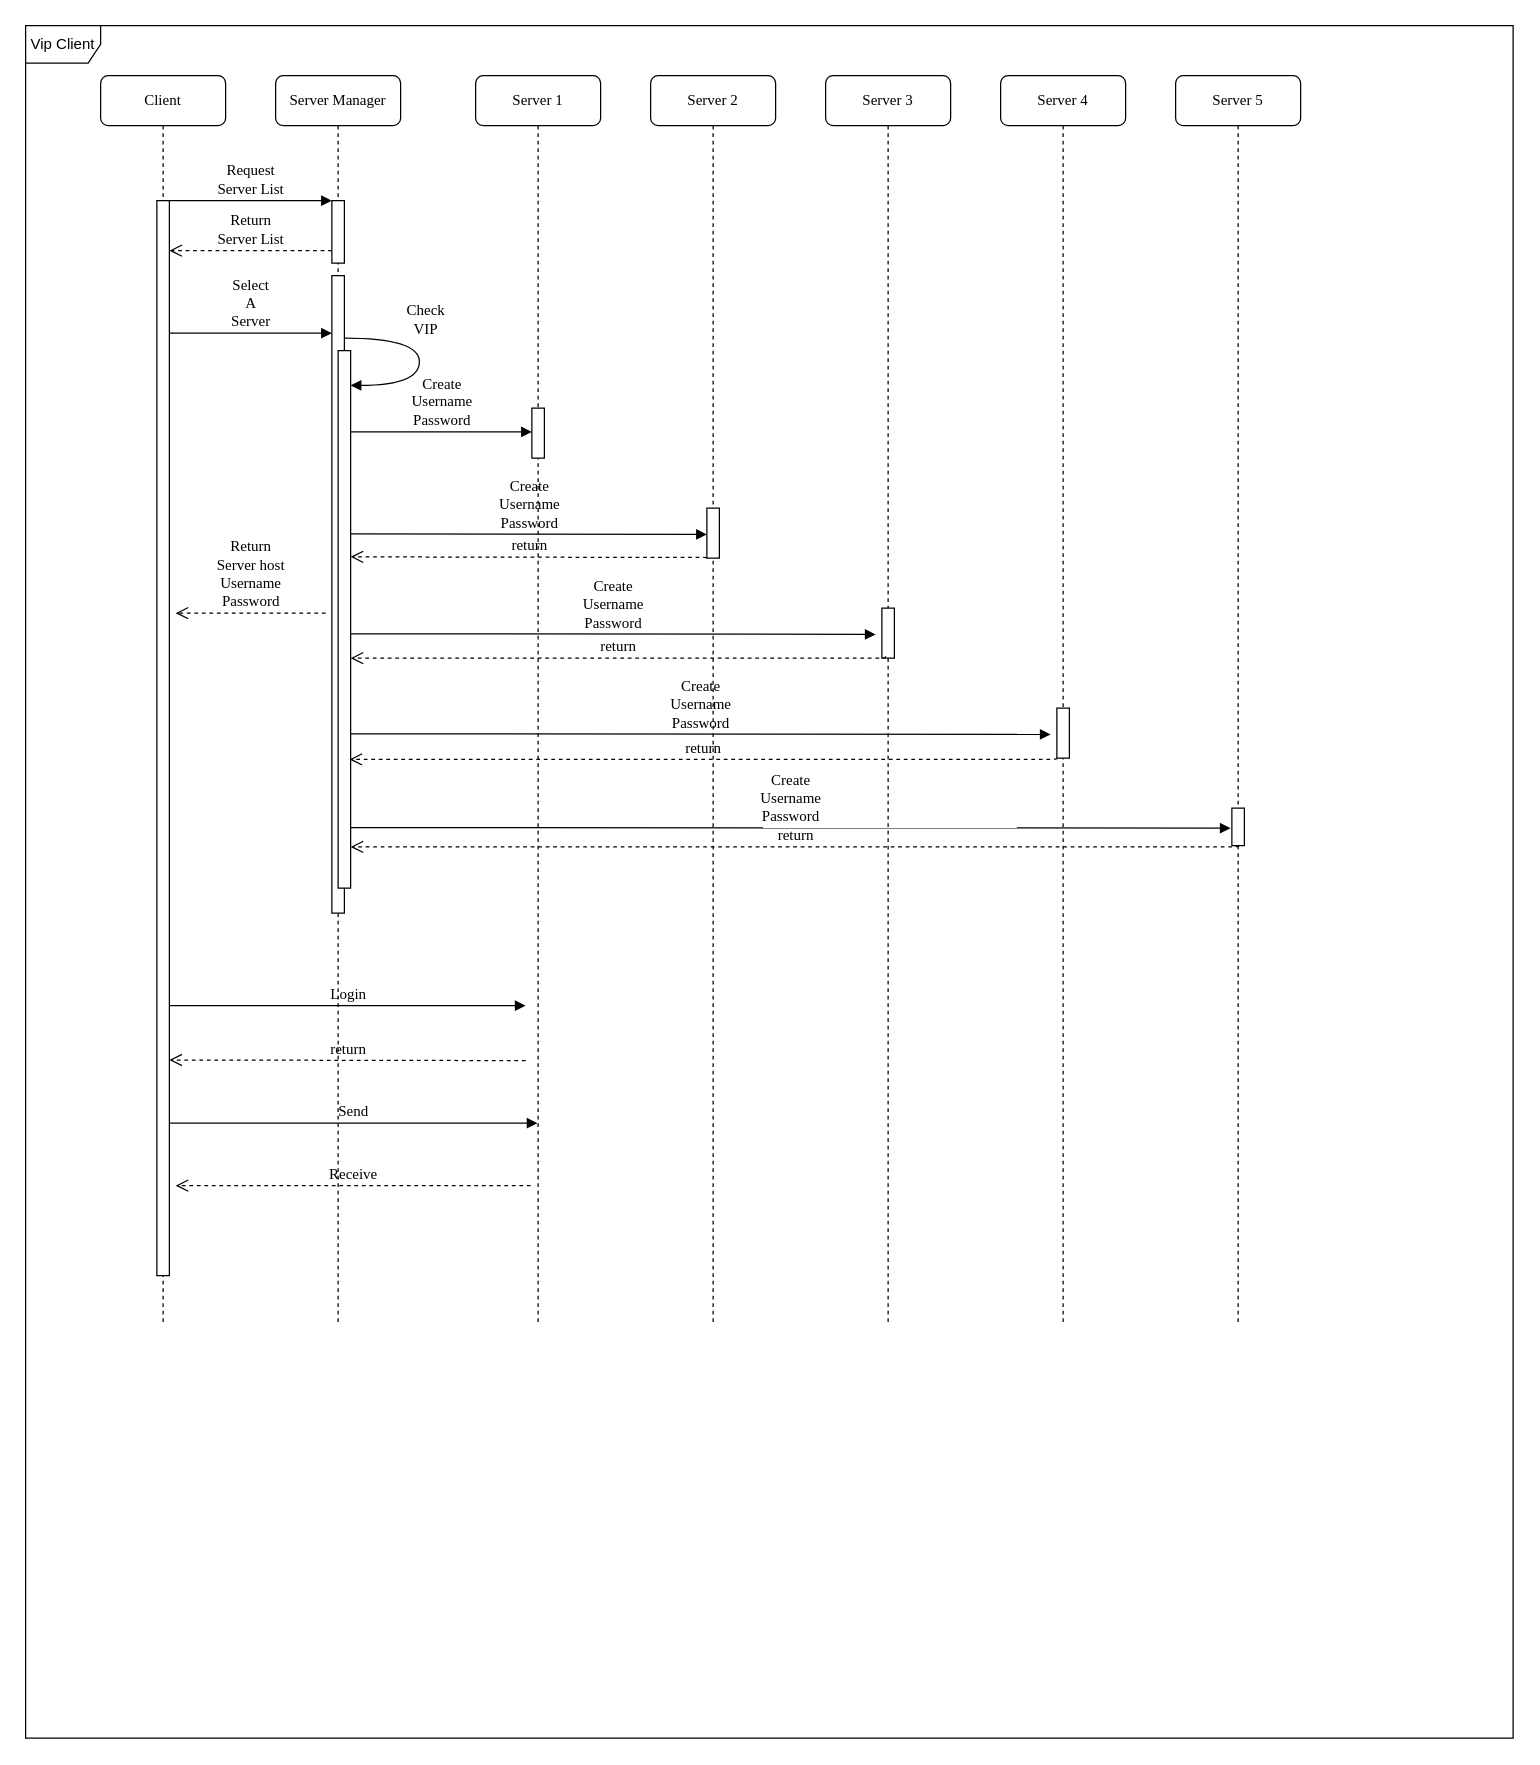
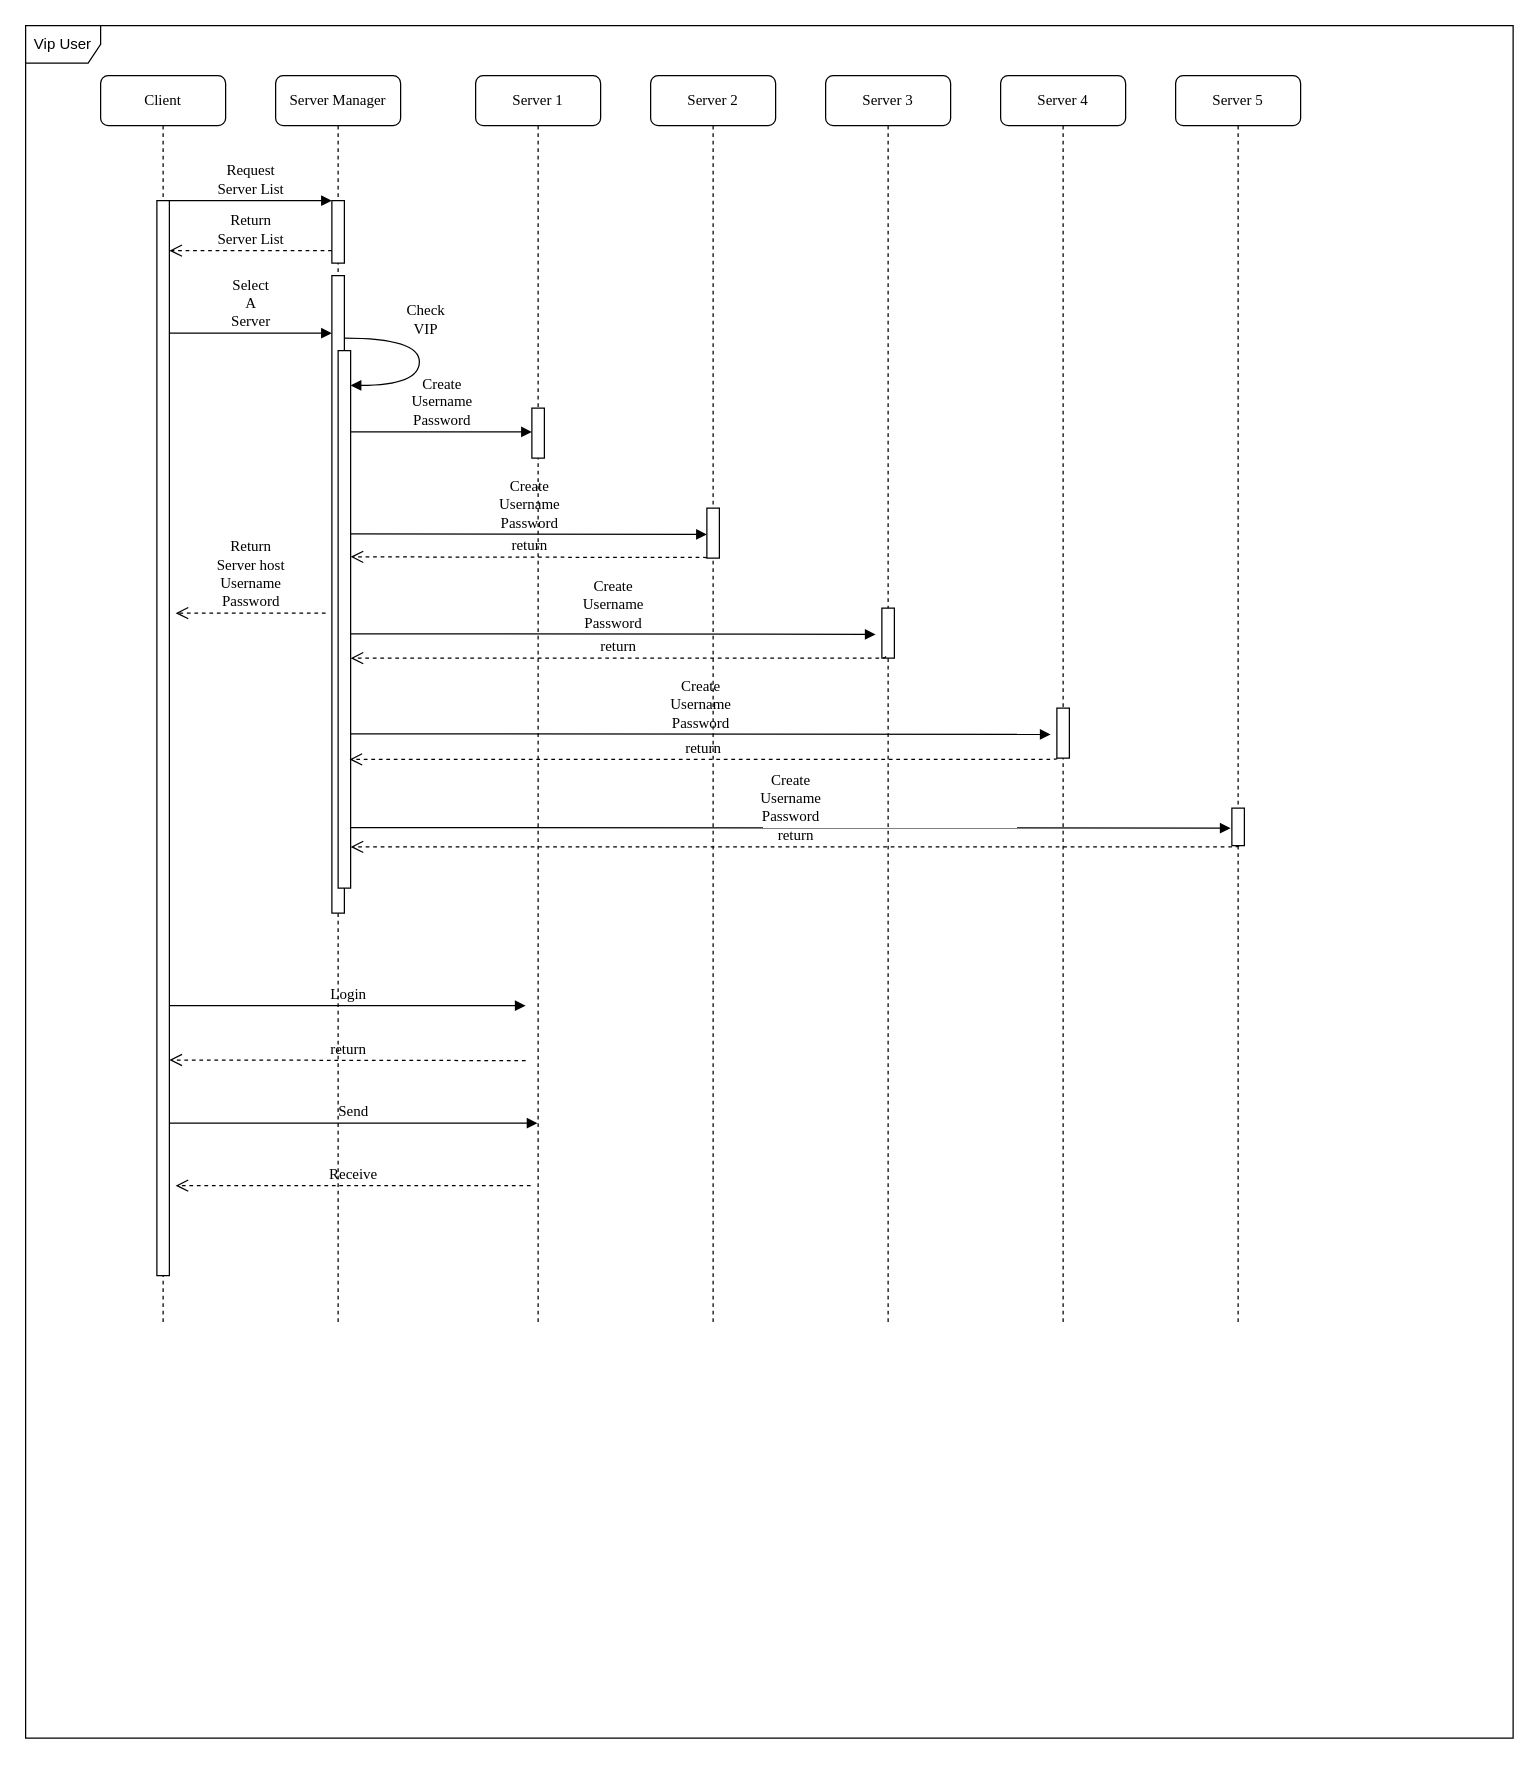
(63, 44) -> (63, 44)
